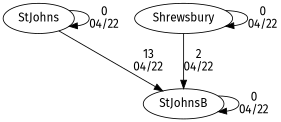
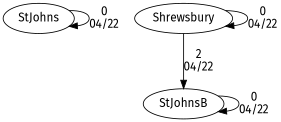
(107, 59) -> none
